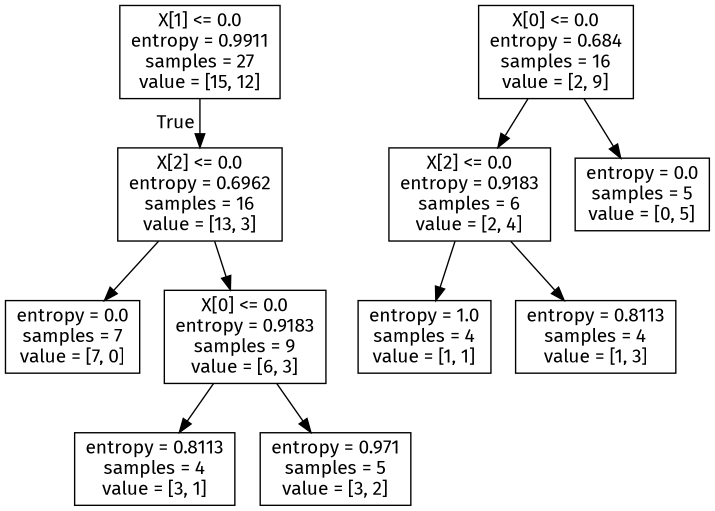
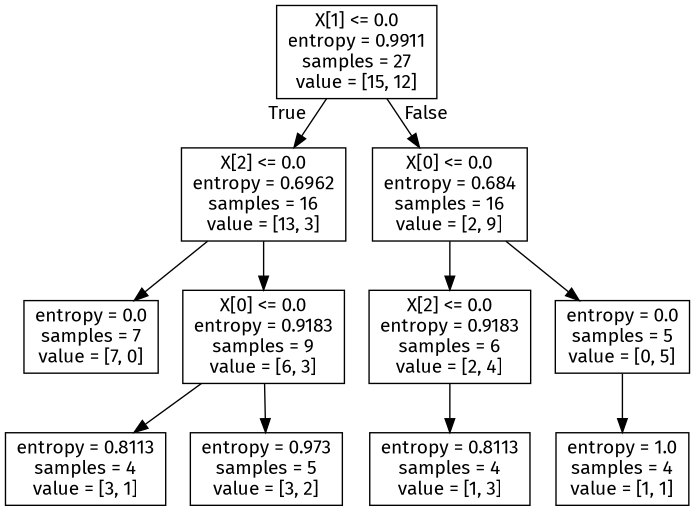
none -> (399, 117)
(448, 264) -> (622, 396)
(336, 469) -> (266, 469)
